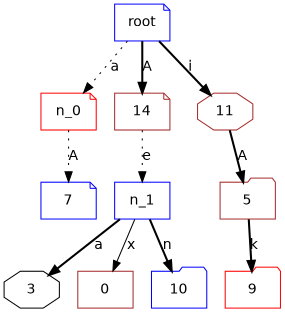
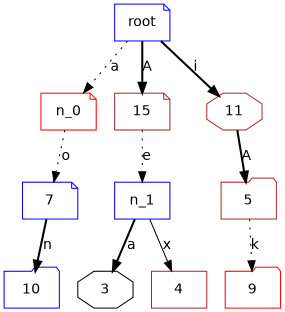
(142, 112) -> (142, 112)
(74, 156) -> (66, 156)
(159, 240) -> (42, 240)
(250, 240) -> (251, 240)
(105, 290) -> (179, 290)
